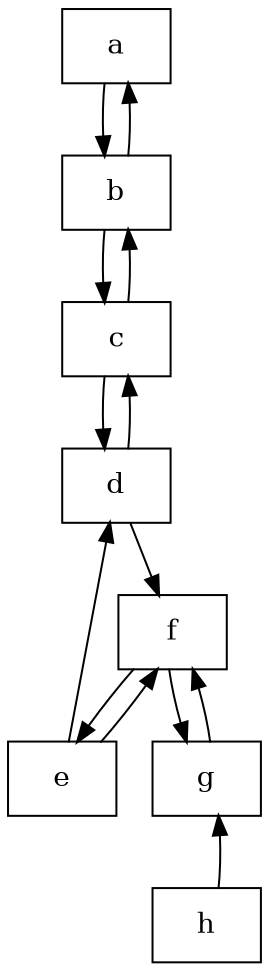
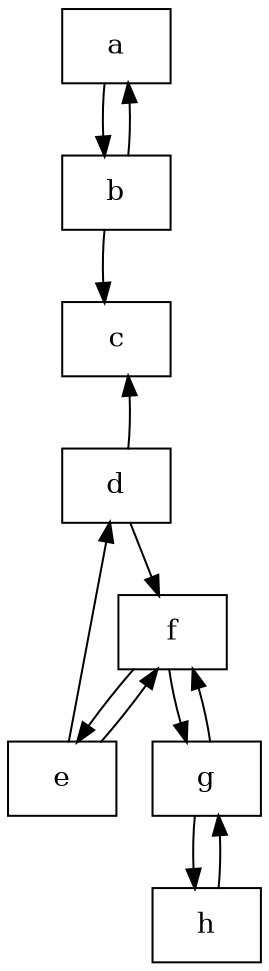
(130, 276) -> none
(103, 402) -> none
none -> (193, 842)
